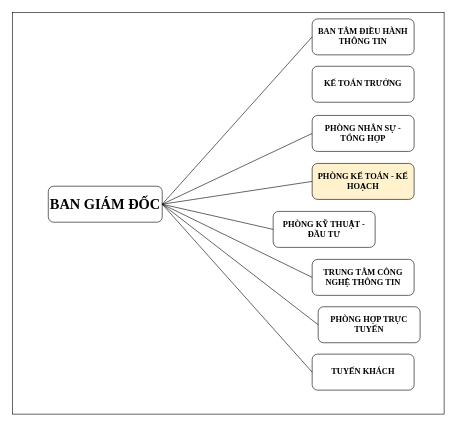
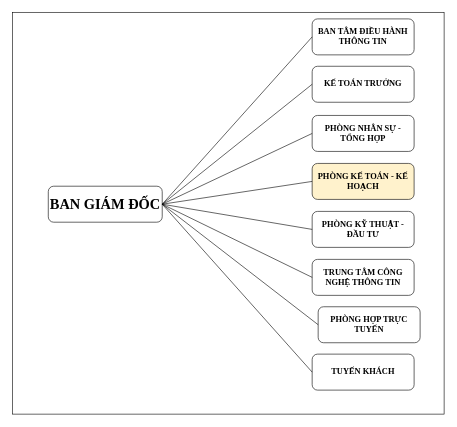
none -> (240, 142)
(324, 230) -> (363, 230)
